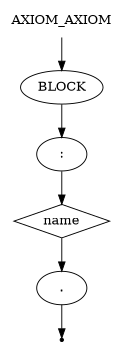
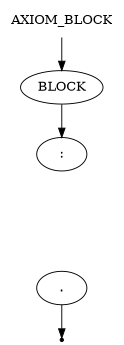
(62, 20) -> (62, 20)
(62, 221) -> none
